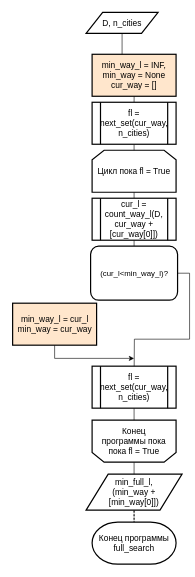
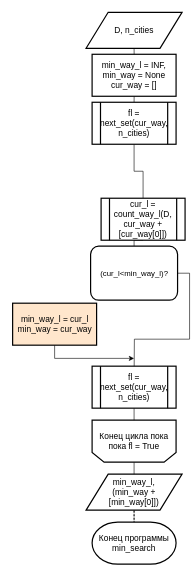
(122, 23) -> (134, 30)
(134, 75) -> (134, 75)
(134, 171) -> none
(134, 219) -> (143, 219)
(134, 441) -> (134, 441)
(134, 492) -> (134, 492)
(134, 543) -> (134, 543)
